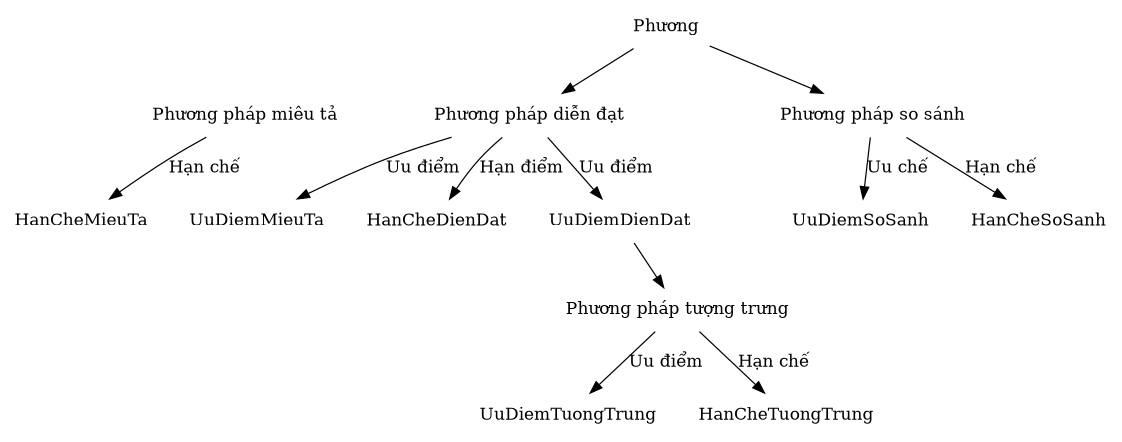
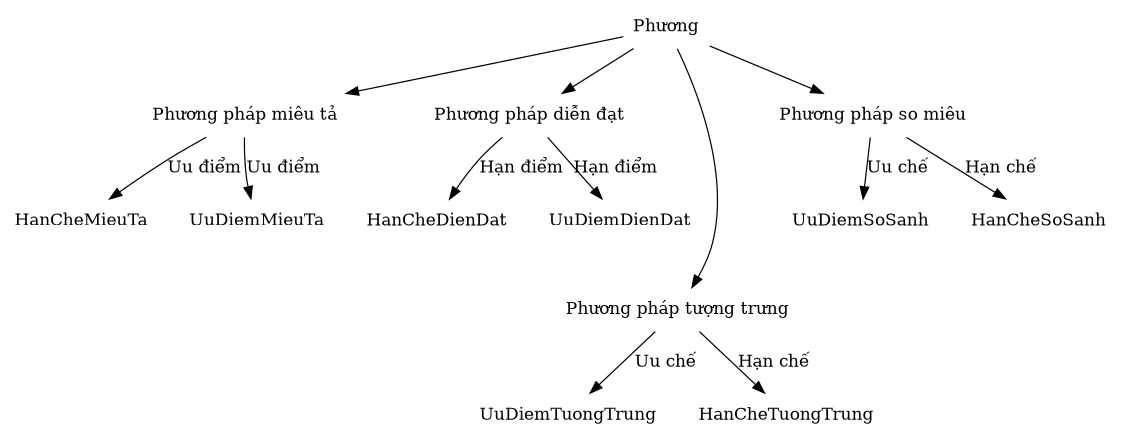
none -> (491, 64)
(873, 115) -> (873, 115)
(379, 162) -> (245, 162)
(205, 168) -> (205, 168)
(616, 168) -> (616, 168)
(645, 260) -> (714, 161)
(666, 362) -> (666, 362)
